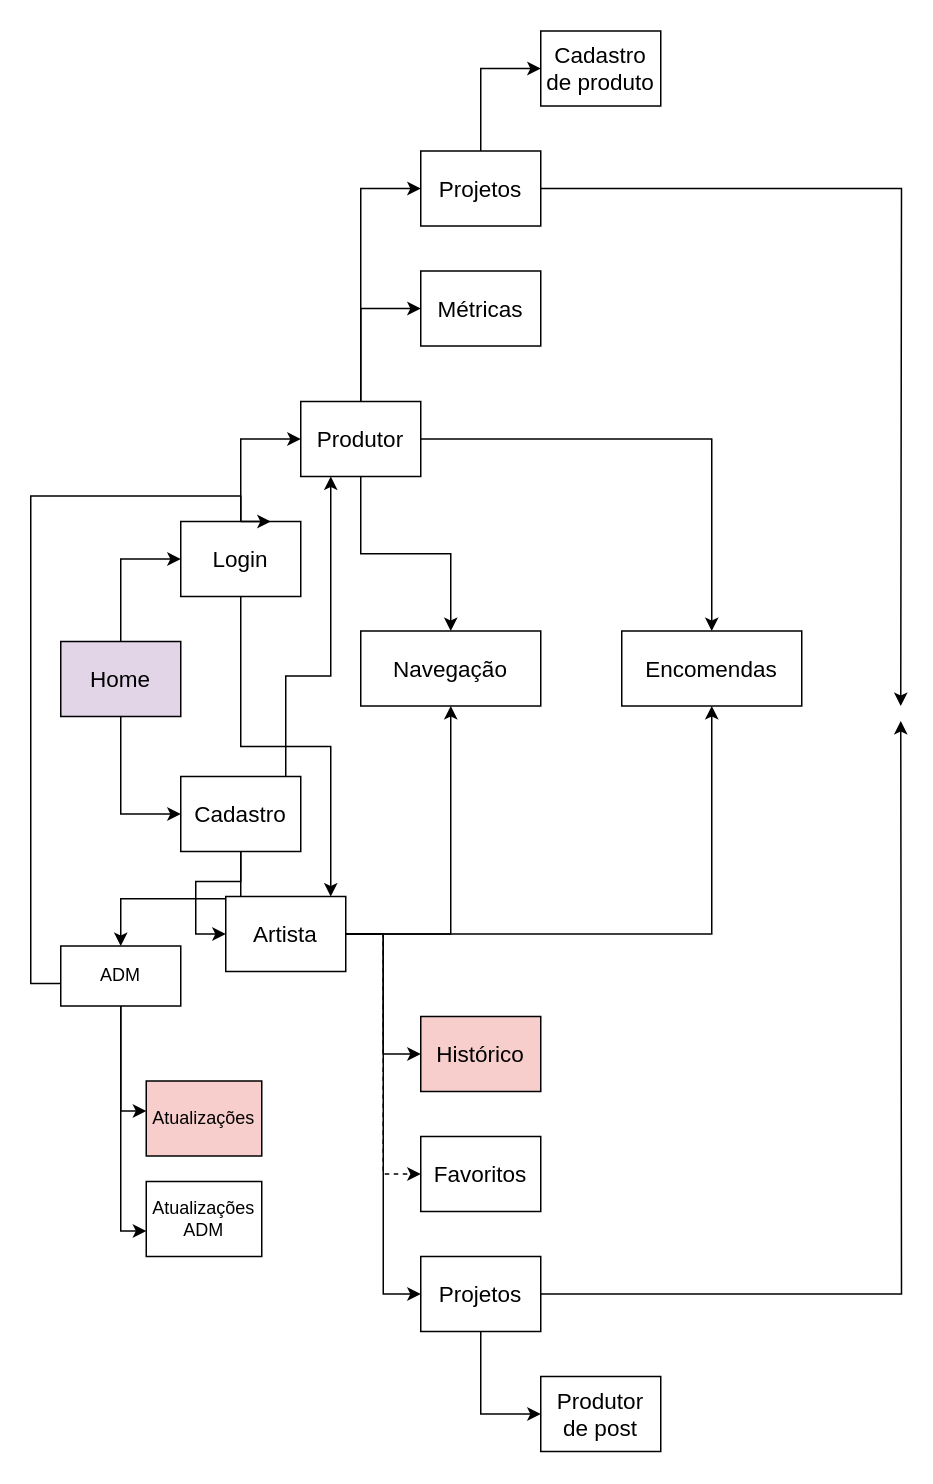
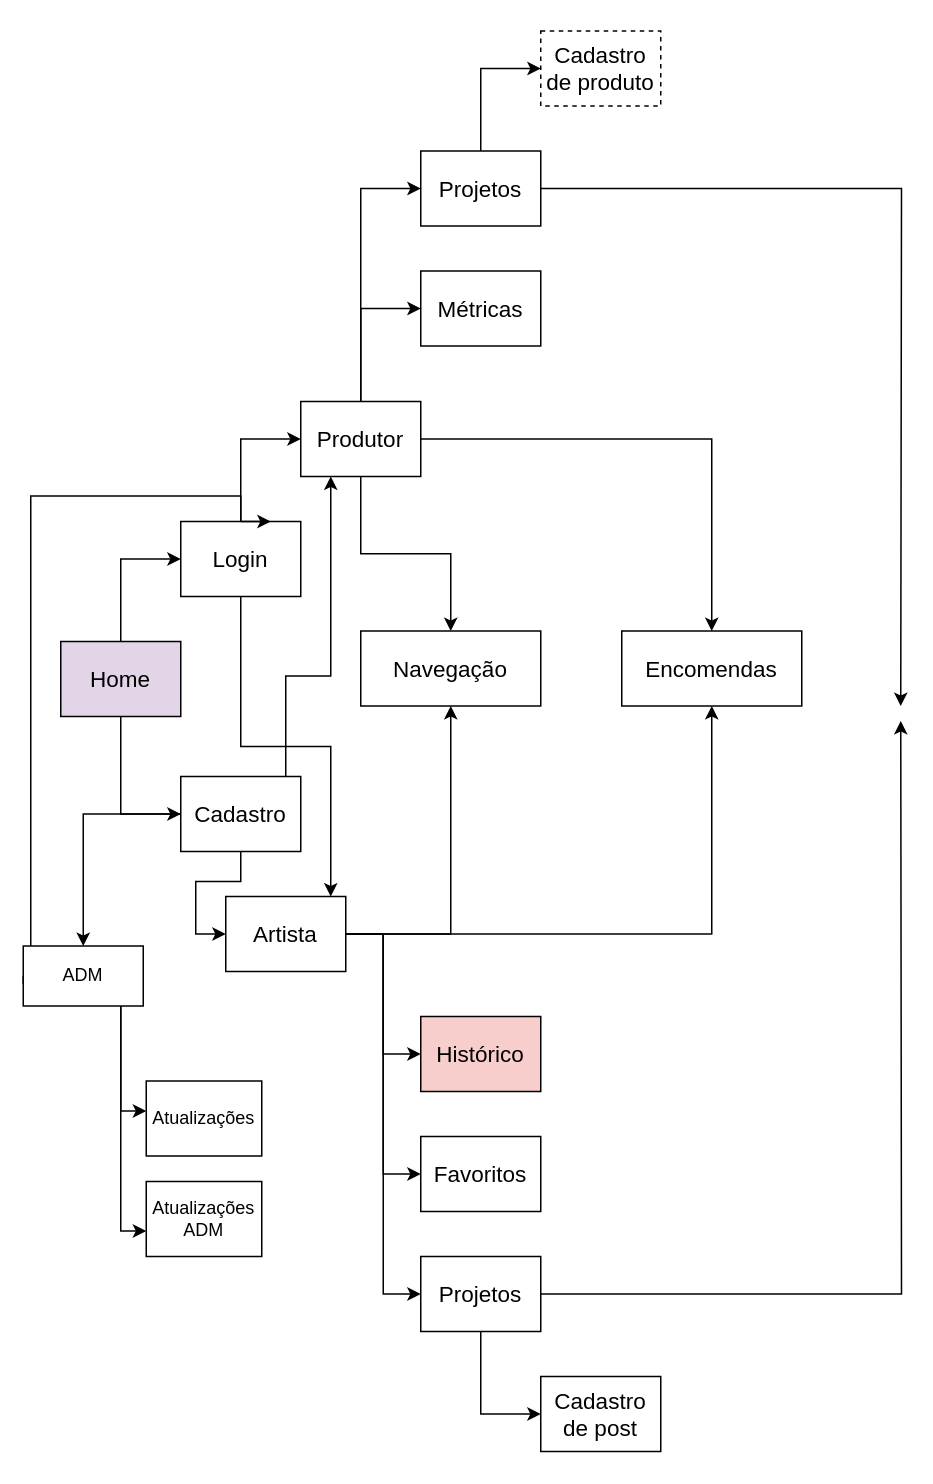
(601, 68) -> (601, 68)
(121, 976) -> (83, 976)
(204, 1118) -> (204, 1118)
(399, 1174) -> (399, 1174)
(601, 1414) -> (601, 1414)
